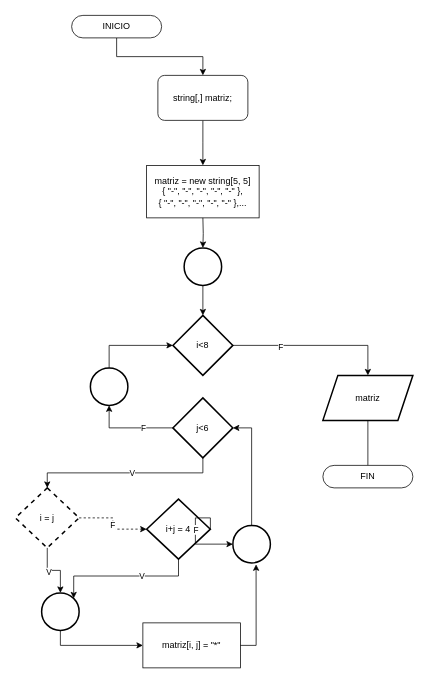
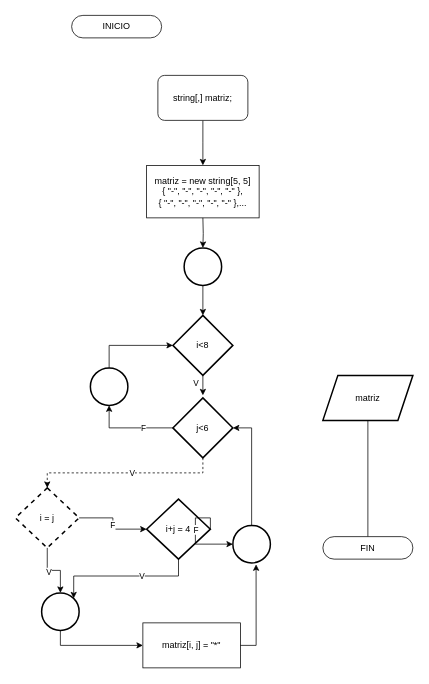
(152, 57) -> none
(301, 345) -> none
none -> (203, 388)
(128, 473) -> (128, 473)
(368, 477) -> (368, 548)
(98, 518) -> (98, 518)
